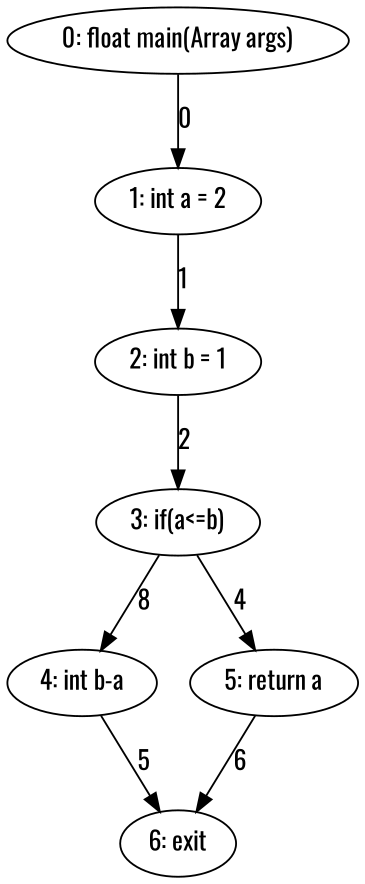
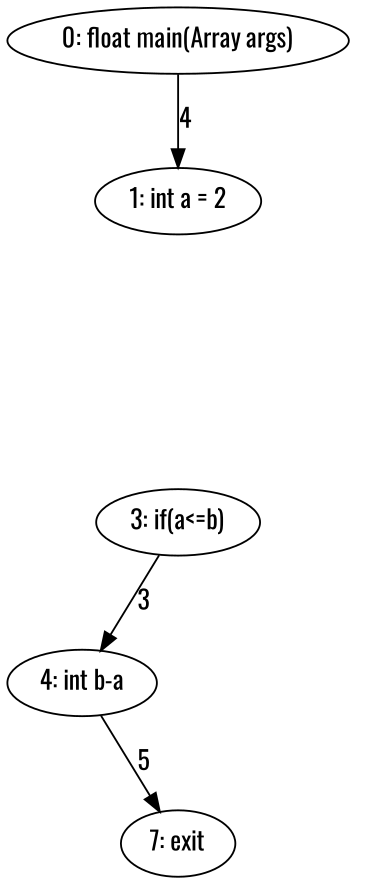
(185, 121) -> (185, 121)
(178, 362) -> none
(144, 603) -> (144, 603)
(274, 683) -> none
(178, 844) -> (178, 844)
